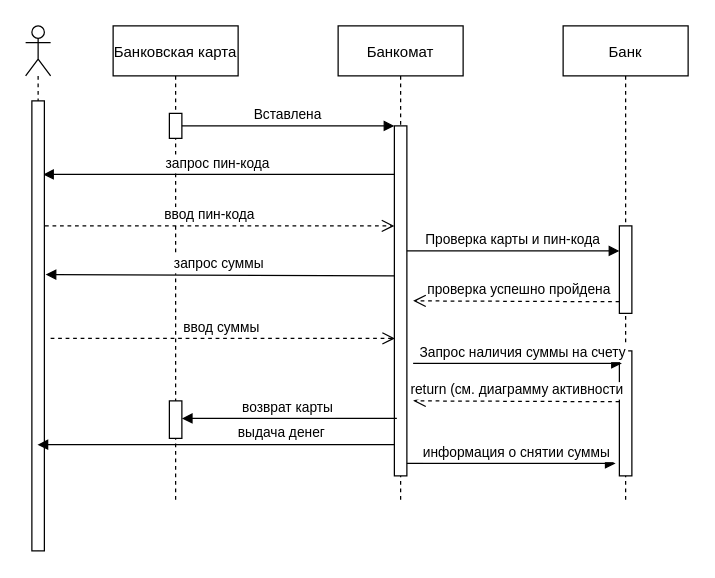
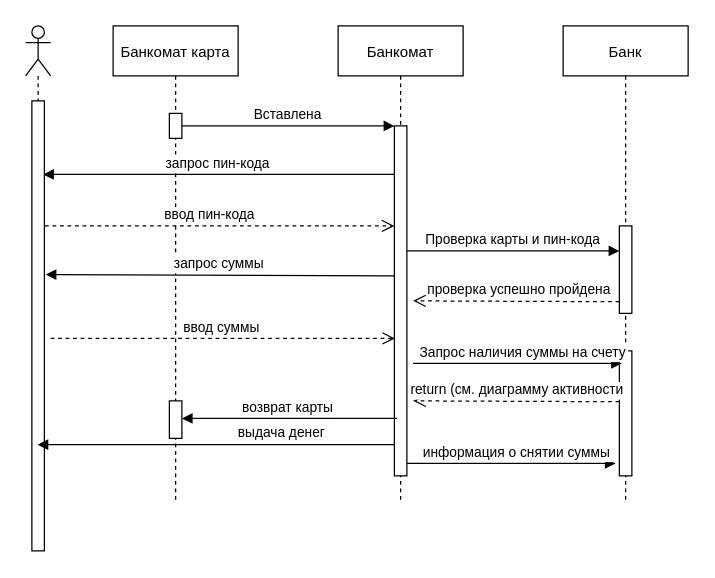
(175, 51) -> (175, 51)
